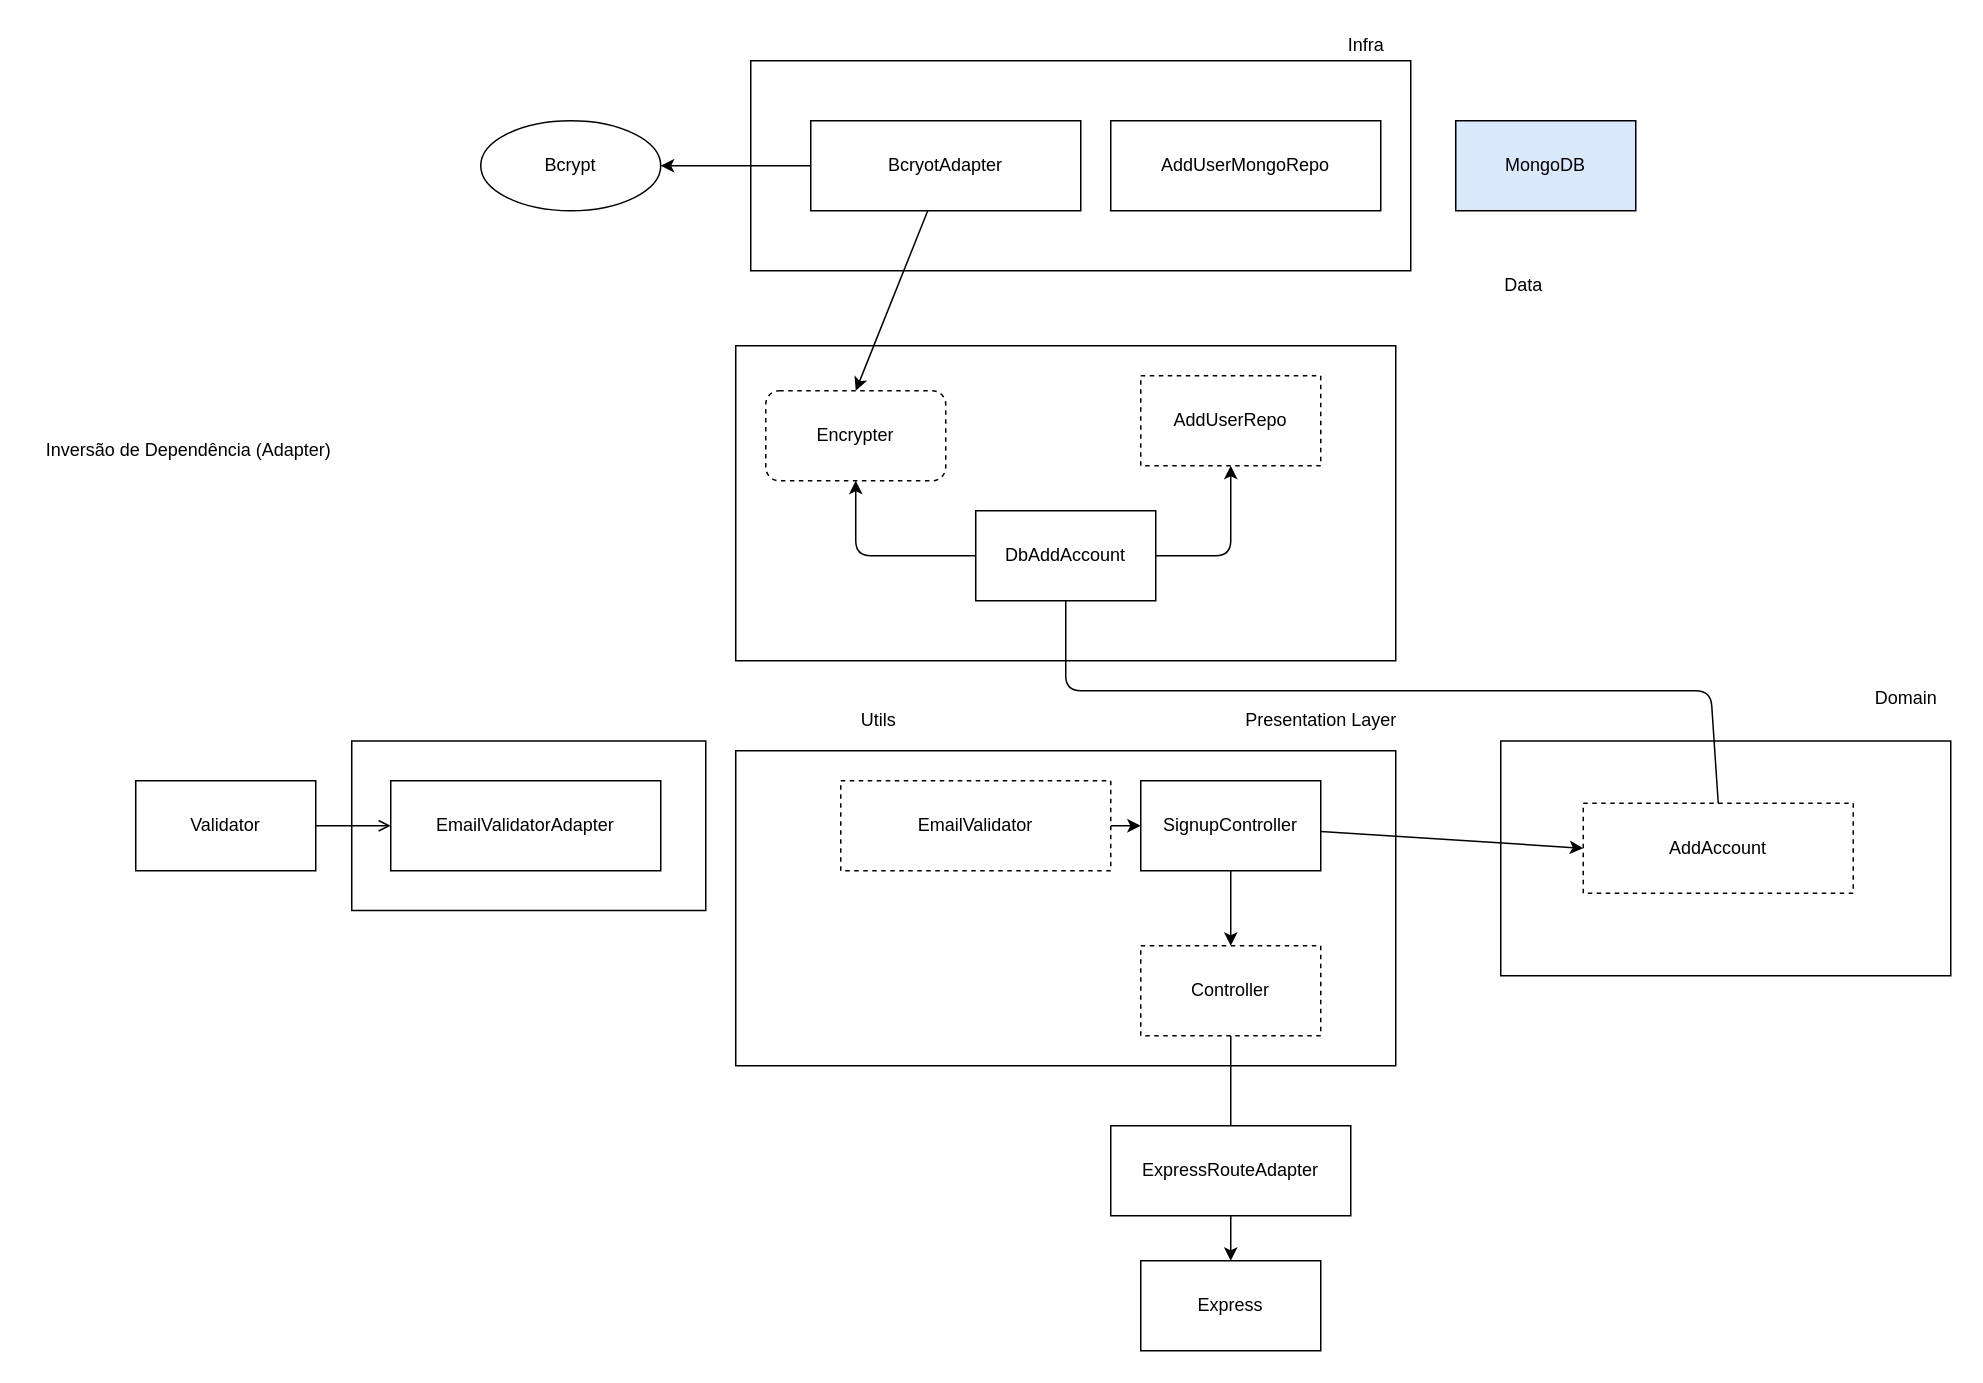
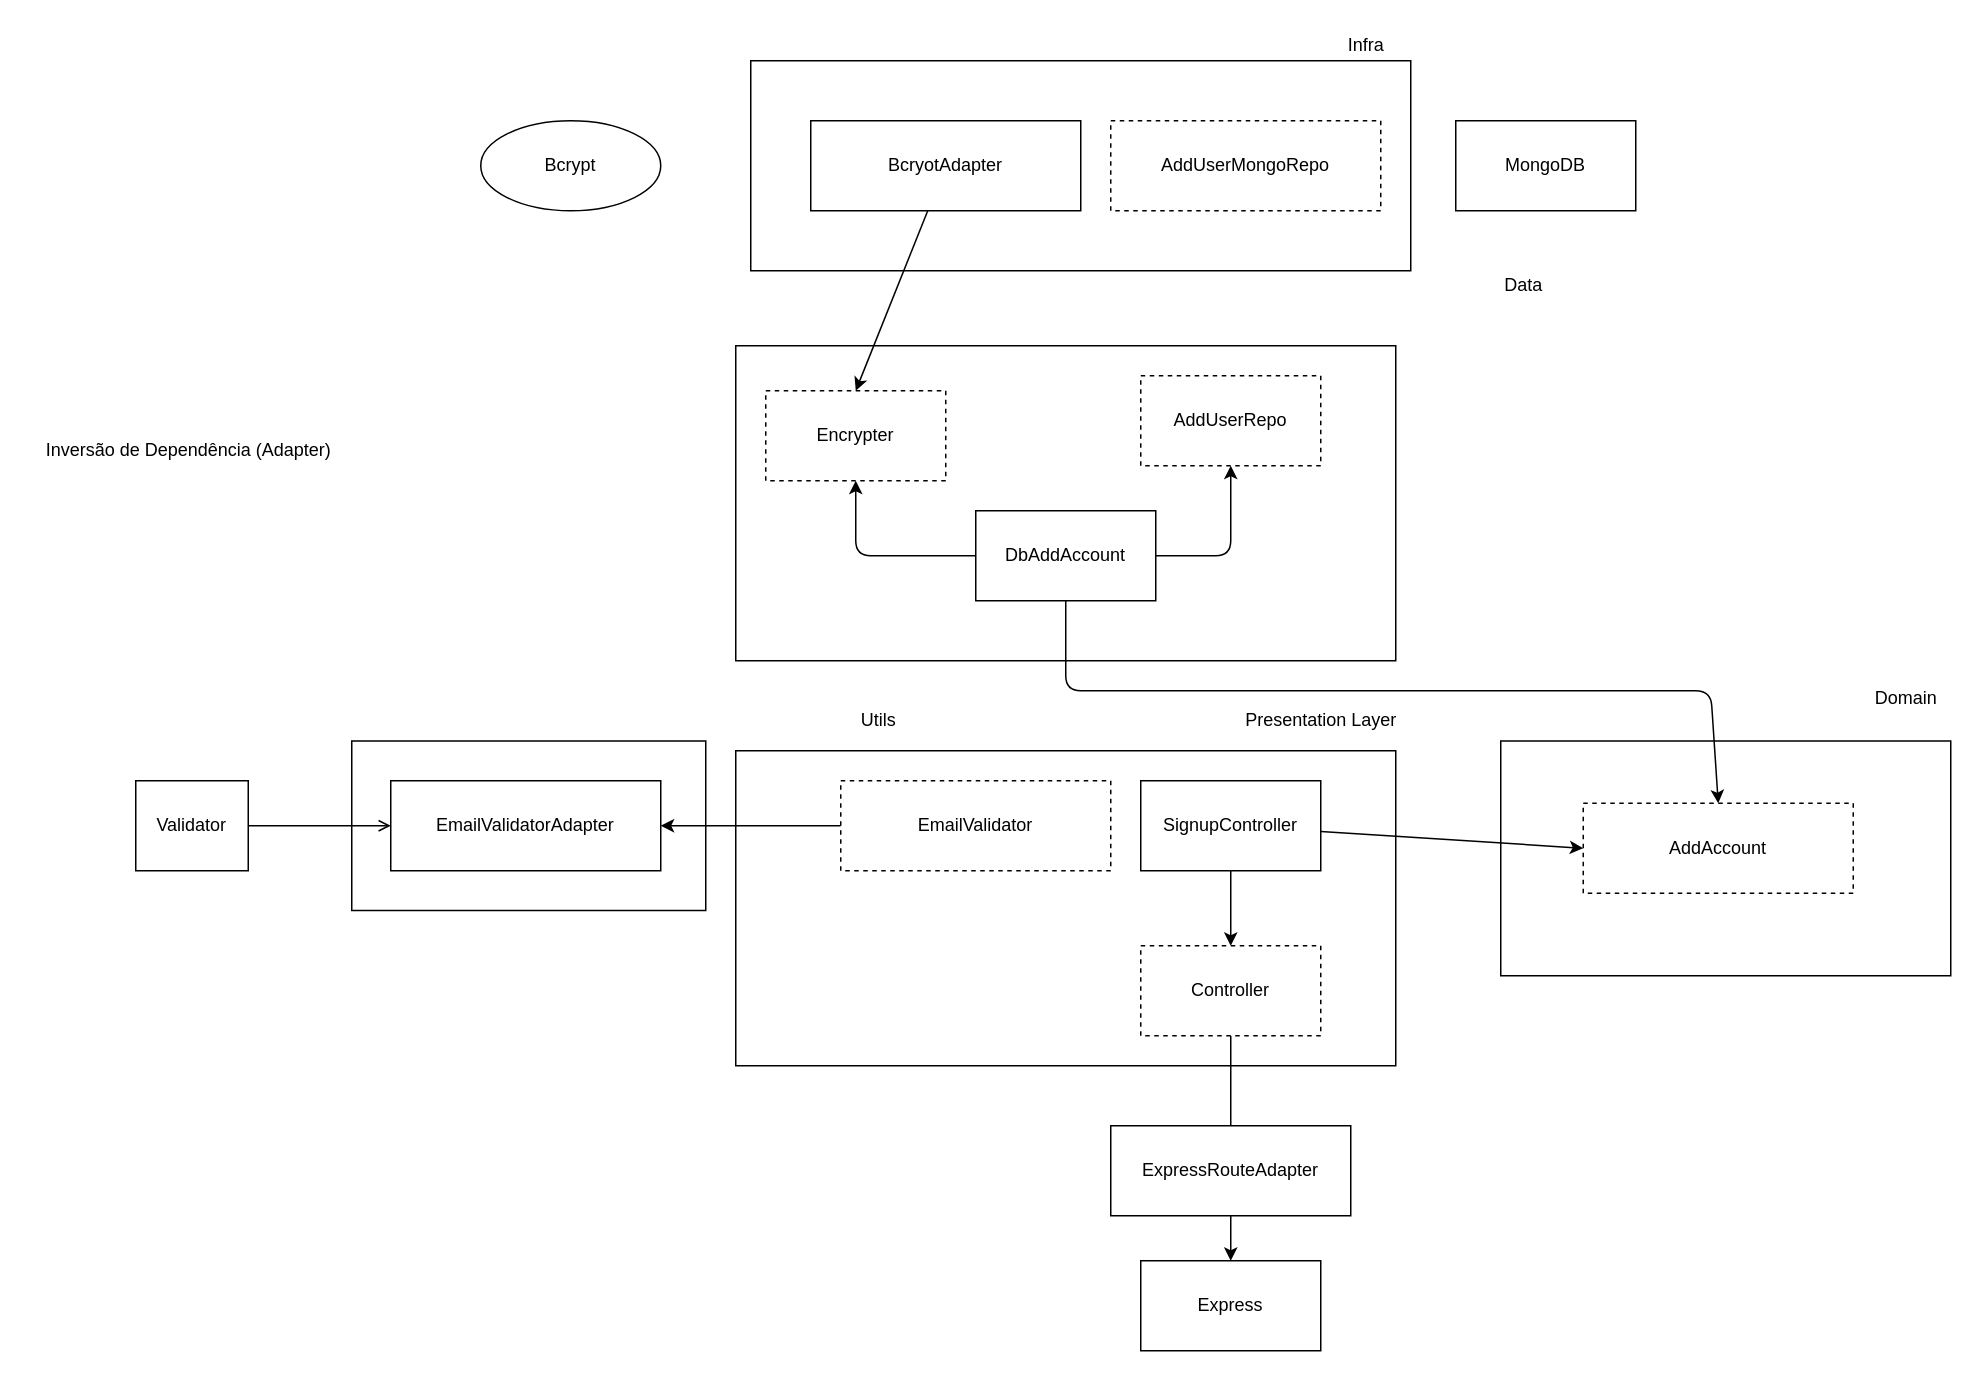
(741, 166) -> none
(1246, 166) -> (1246, 166)
(1546, 166) -> (1546, 166)
(856, 436) -> (856, 436)
(1718, 795) -> (1717, 792)
(226, 826) -> (192, 826)
(1121, 826) -> (756, 826)
